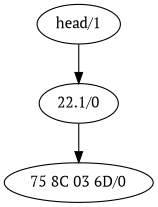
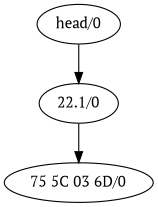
(79, 24) -> (79, 24)
(79, 183) -> (79, 183)
